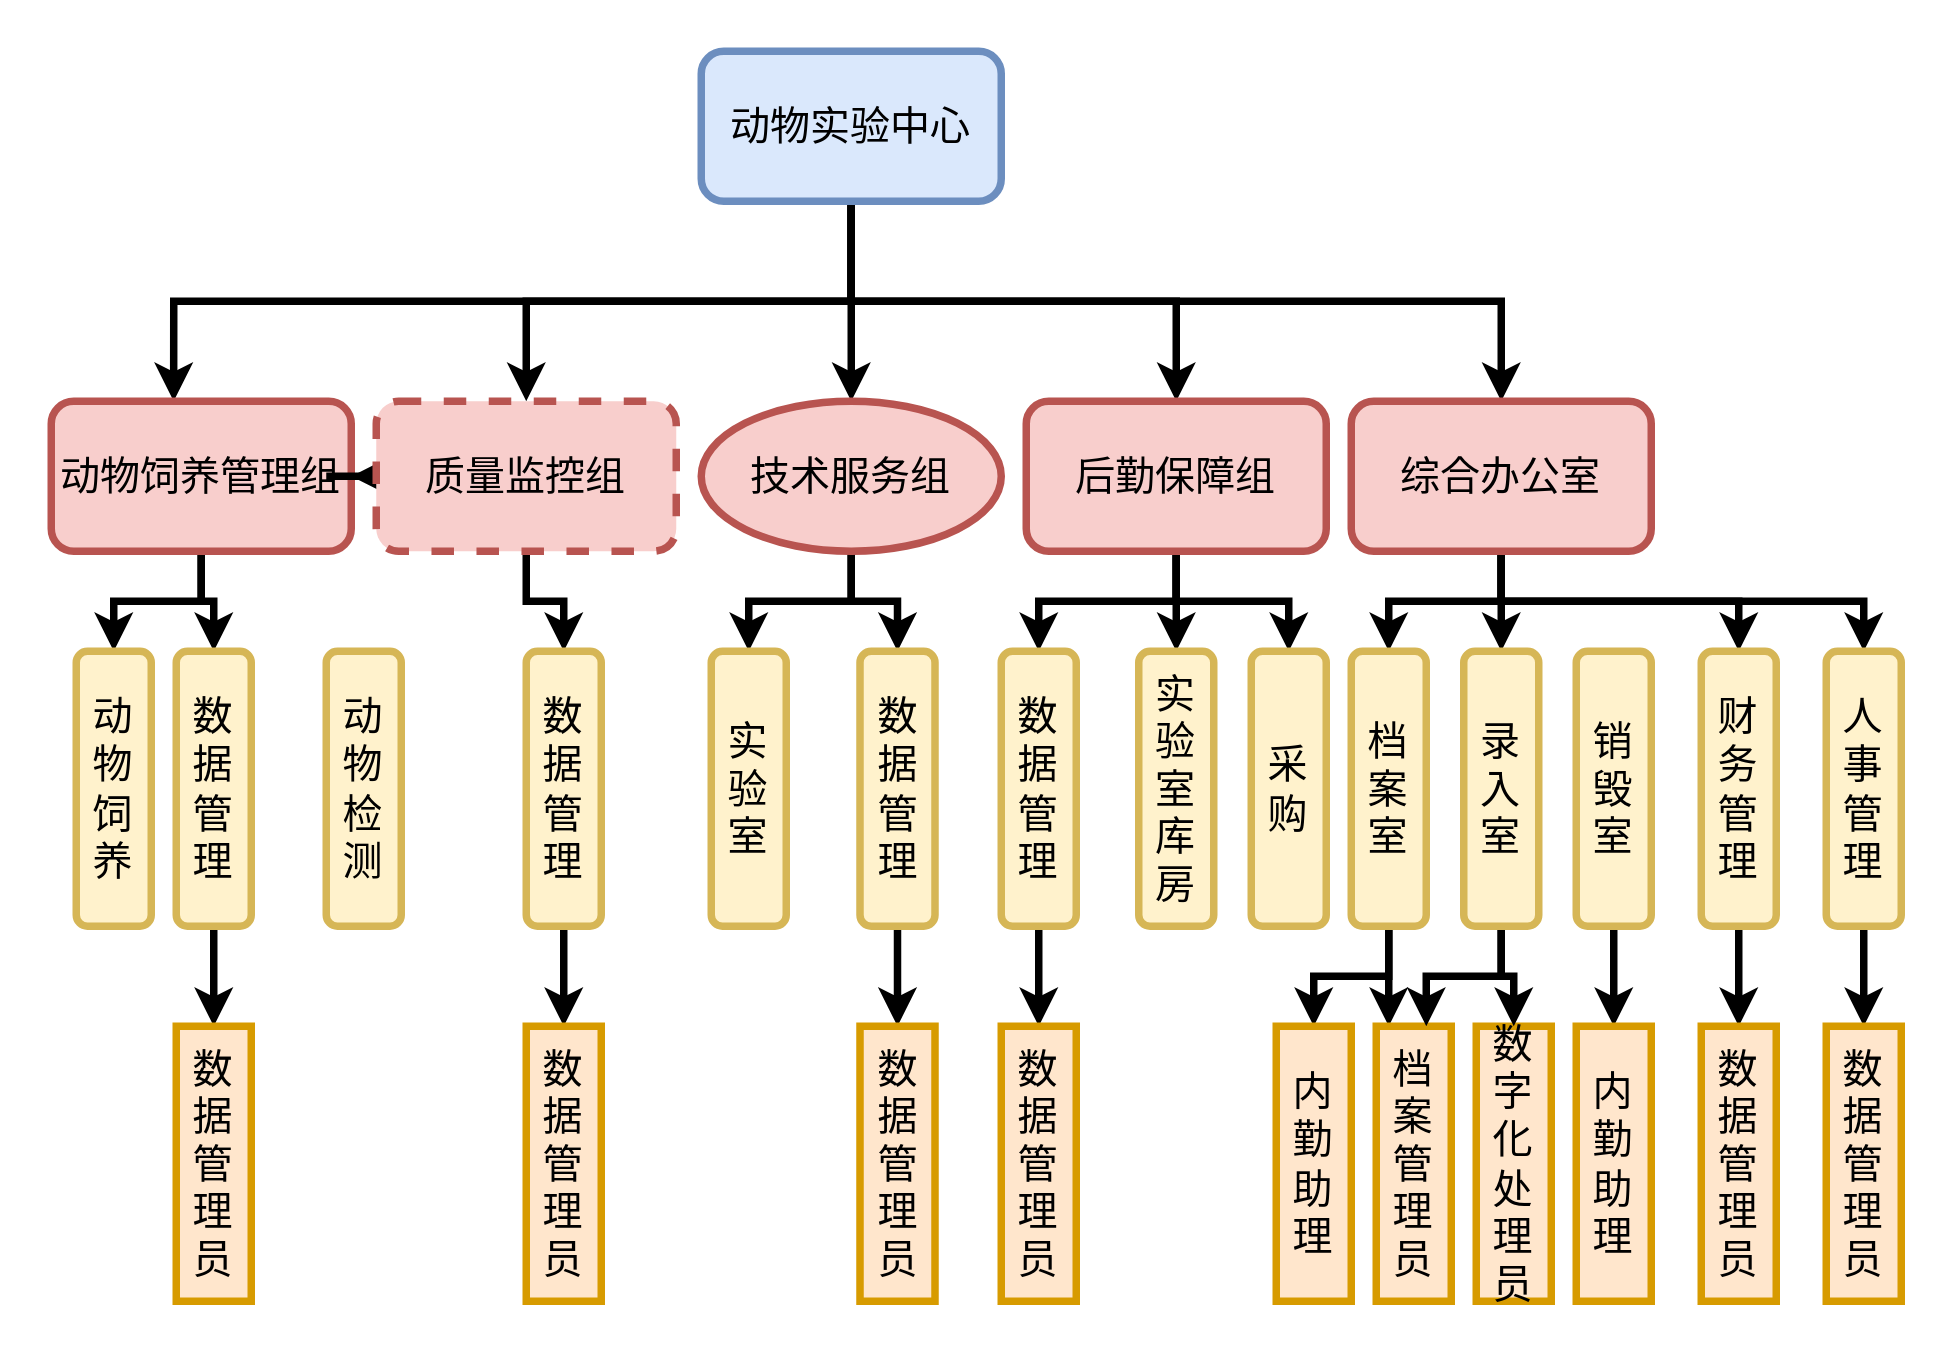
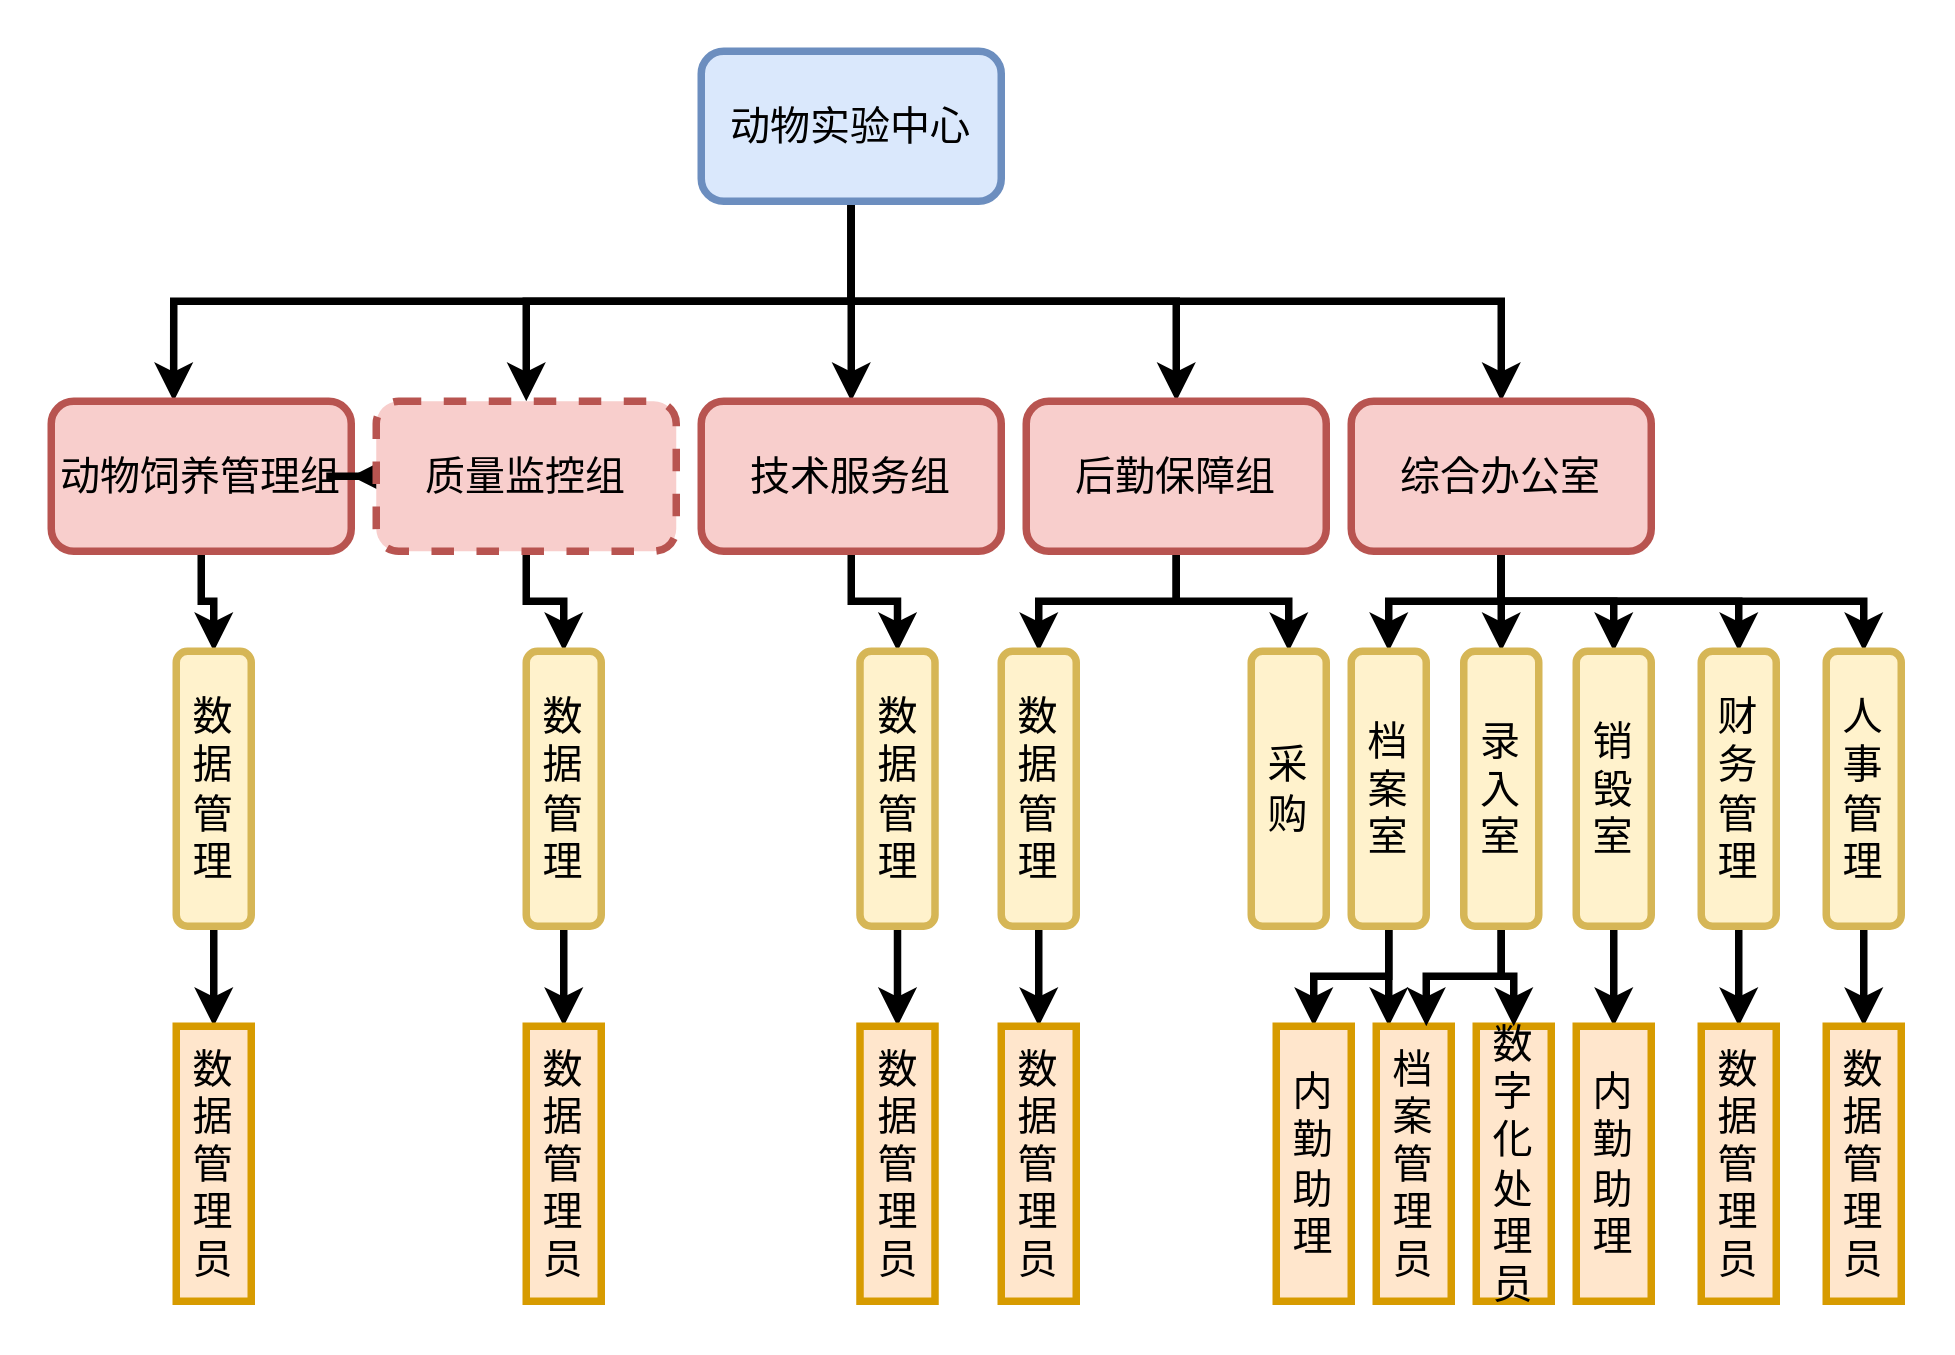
(851, 476) -> (851, 476)
(144, 601) -> none
(786, 601) -> none
(1176, 616) -> none
none -> (1614, 616)
(114, 789) -> none
(364, 789) -> none
(749, 789) -> none
(1176, 789) -> none
